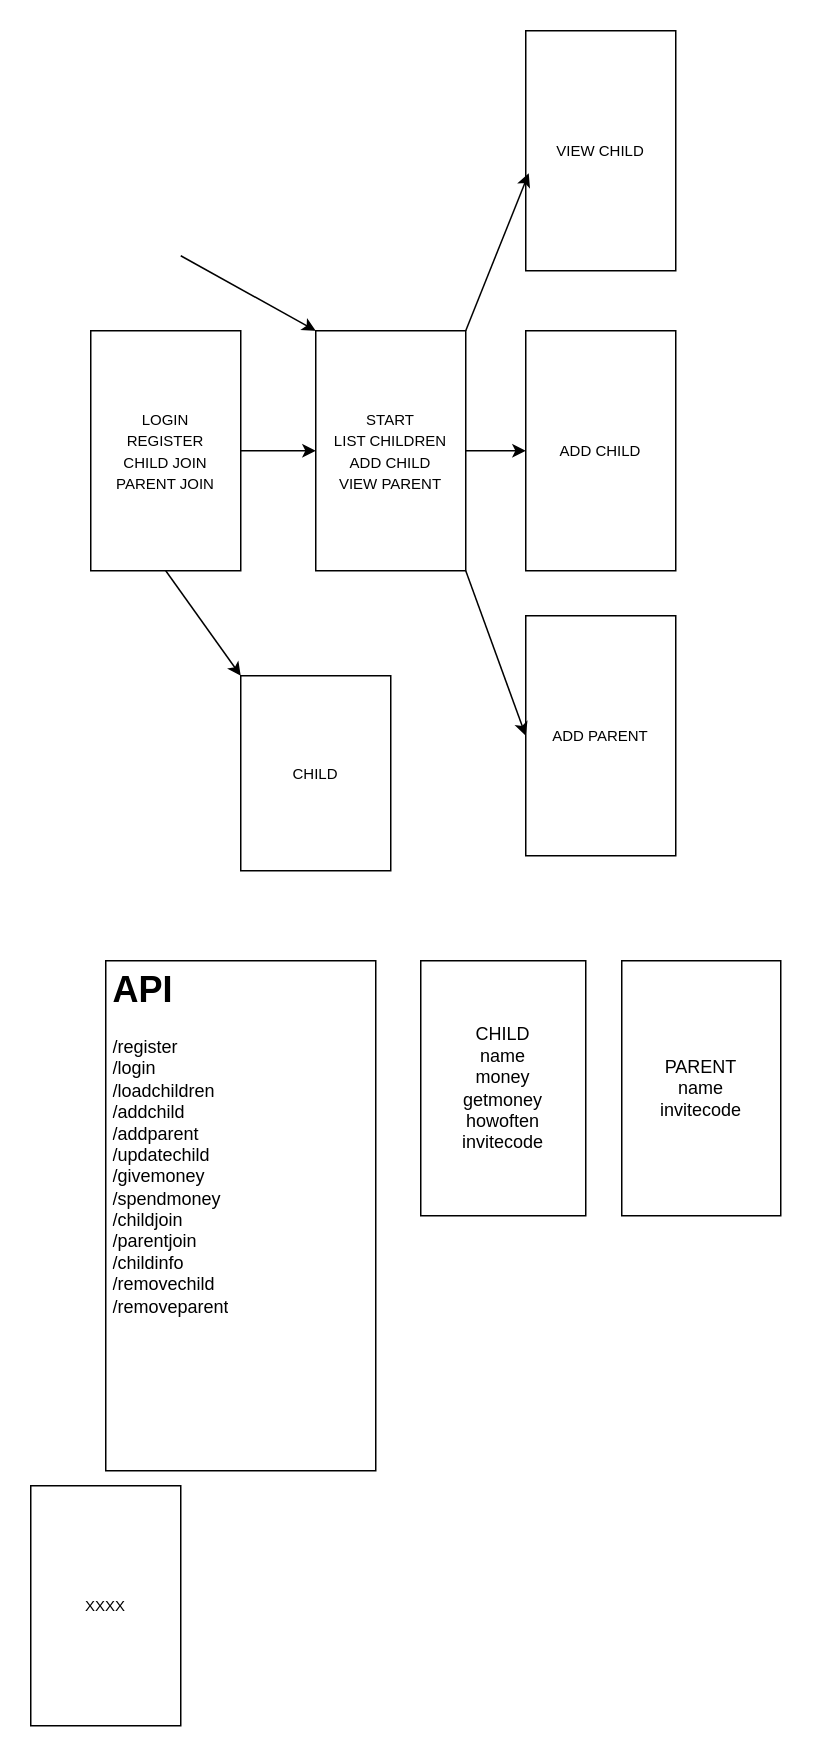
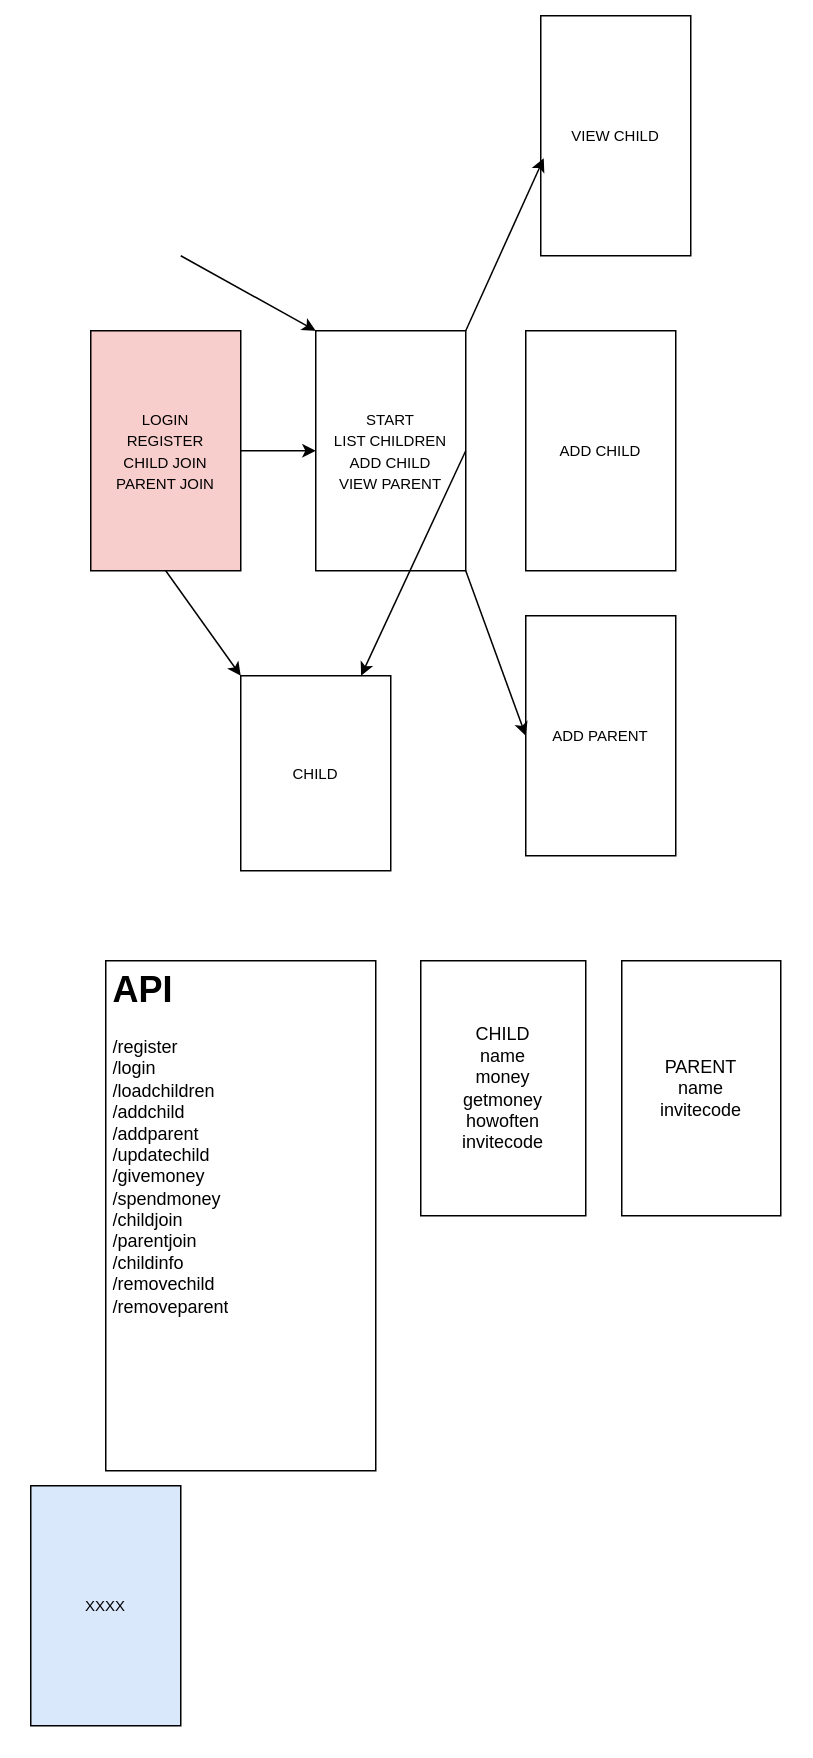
(601, 151) -> (616, 136)
(166, 451) -> (166, 451)
(491, 451) -> (415, 559)
(106, 1606) -> (106, 1606)
